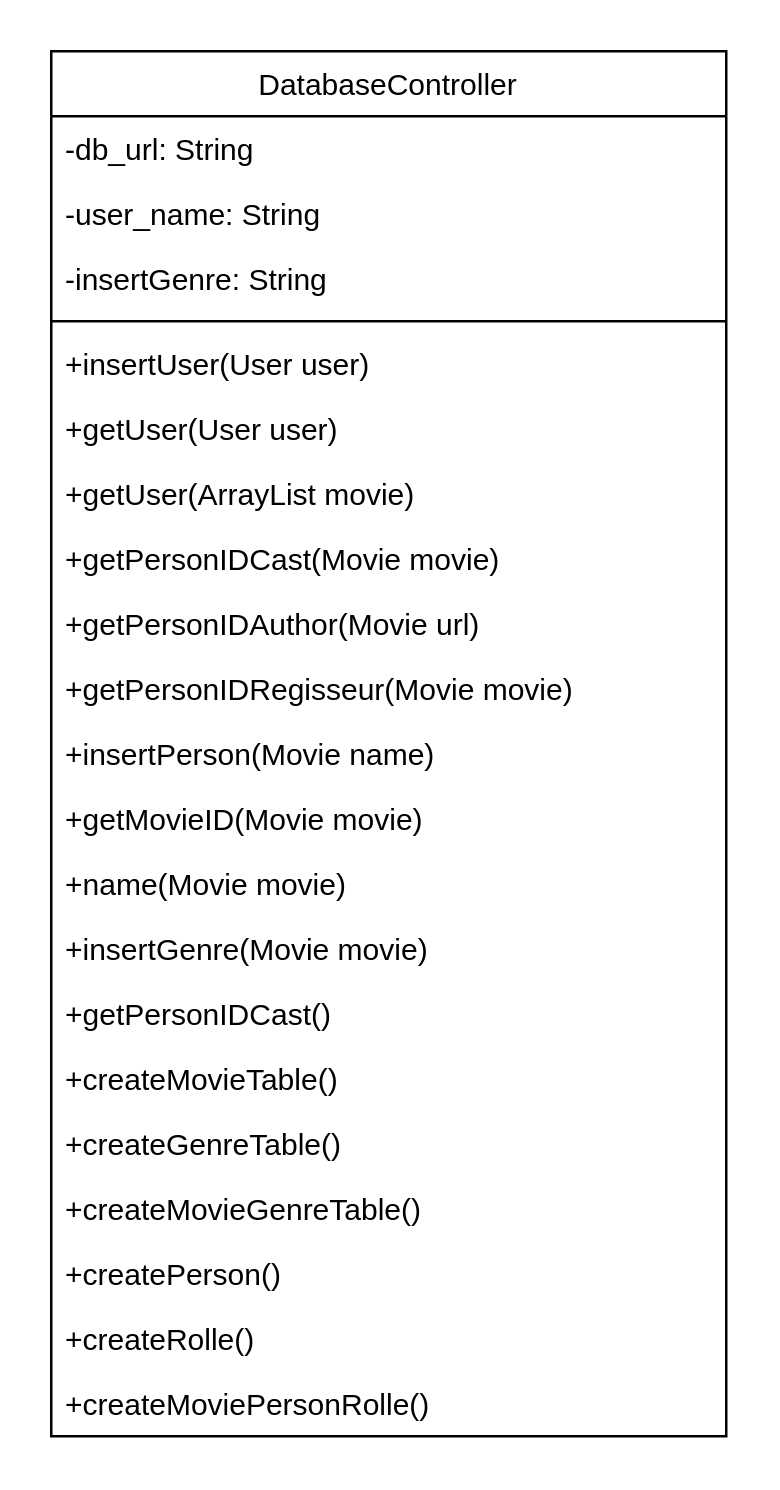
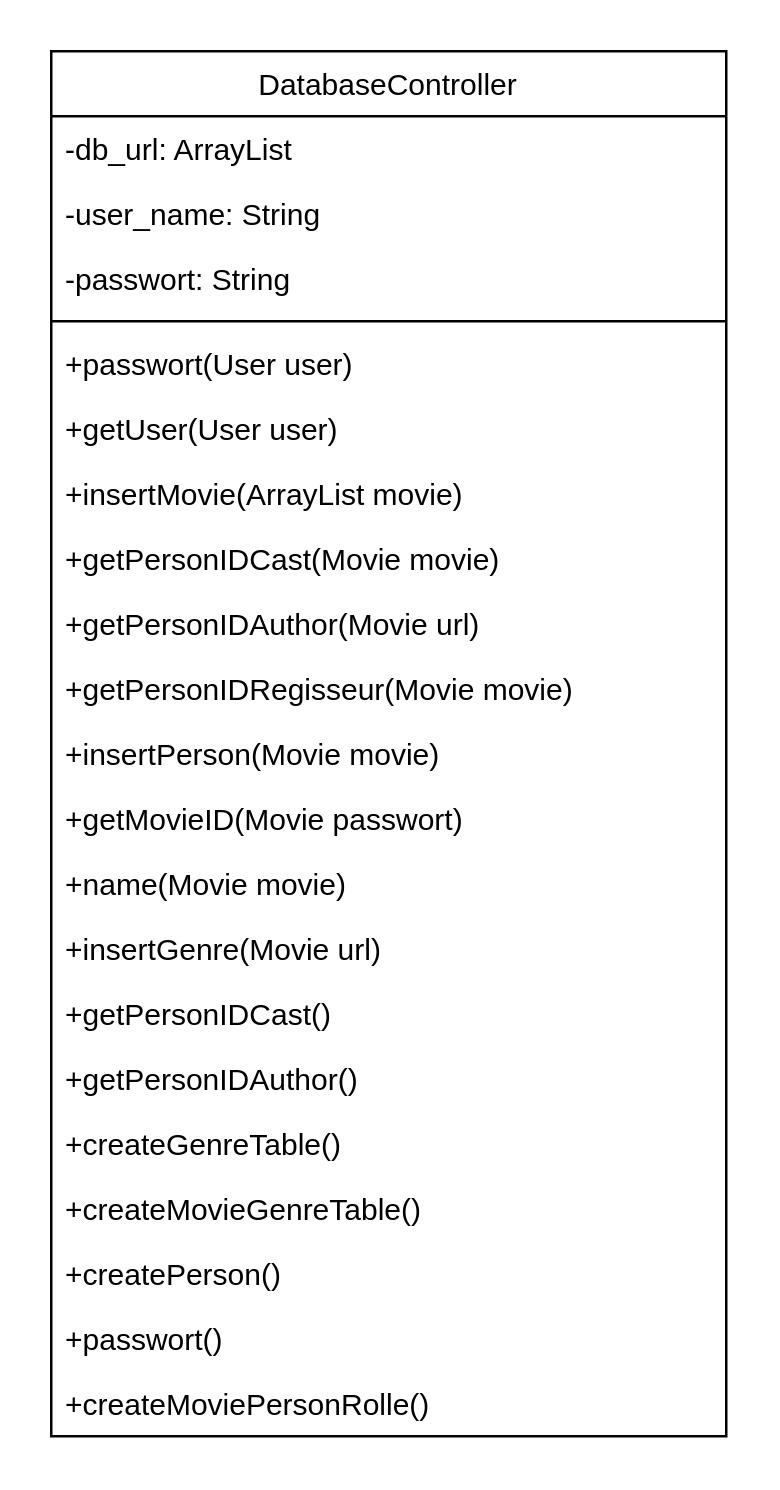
(175, 150) -> (201, 150)
(217, 280) -> (196, 280)
(242, 365) -> (229, 365)
(263, 495) -> (289, 495)
(263, 755) -> (268, 755)
(251, 820) -> (280, 820)
(259, 950) -> (243, 950)
(217, 1080) -> (233, 1080)
(175, 1340) -> (157, 1340)
